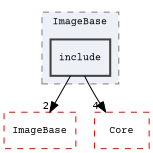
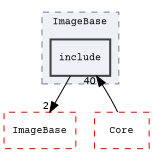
(92, 90) -> (110, 98)
